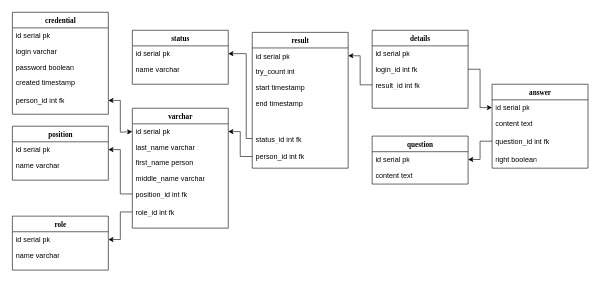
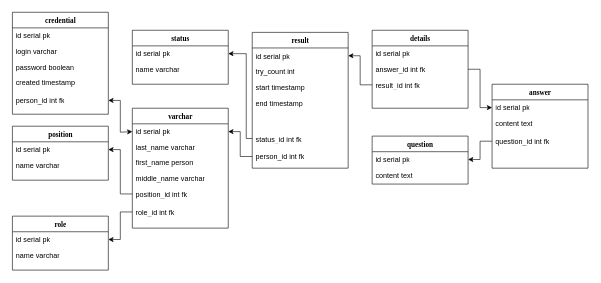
(401, 70) -> (404, 70)
(540, 159) -> none
